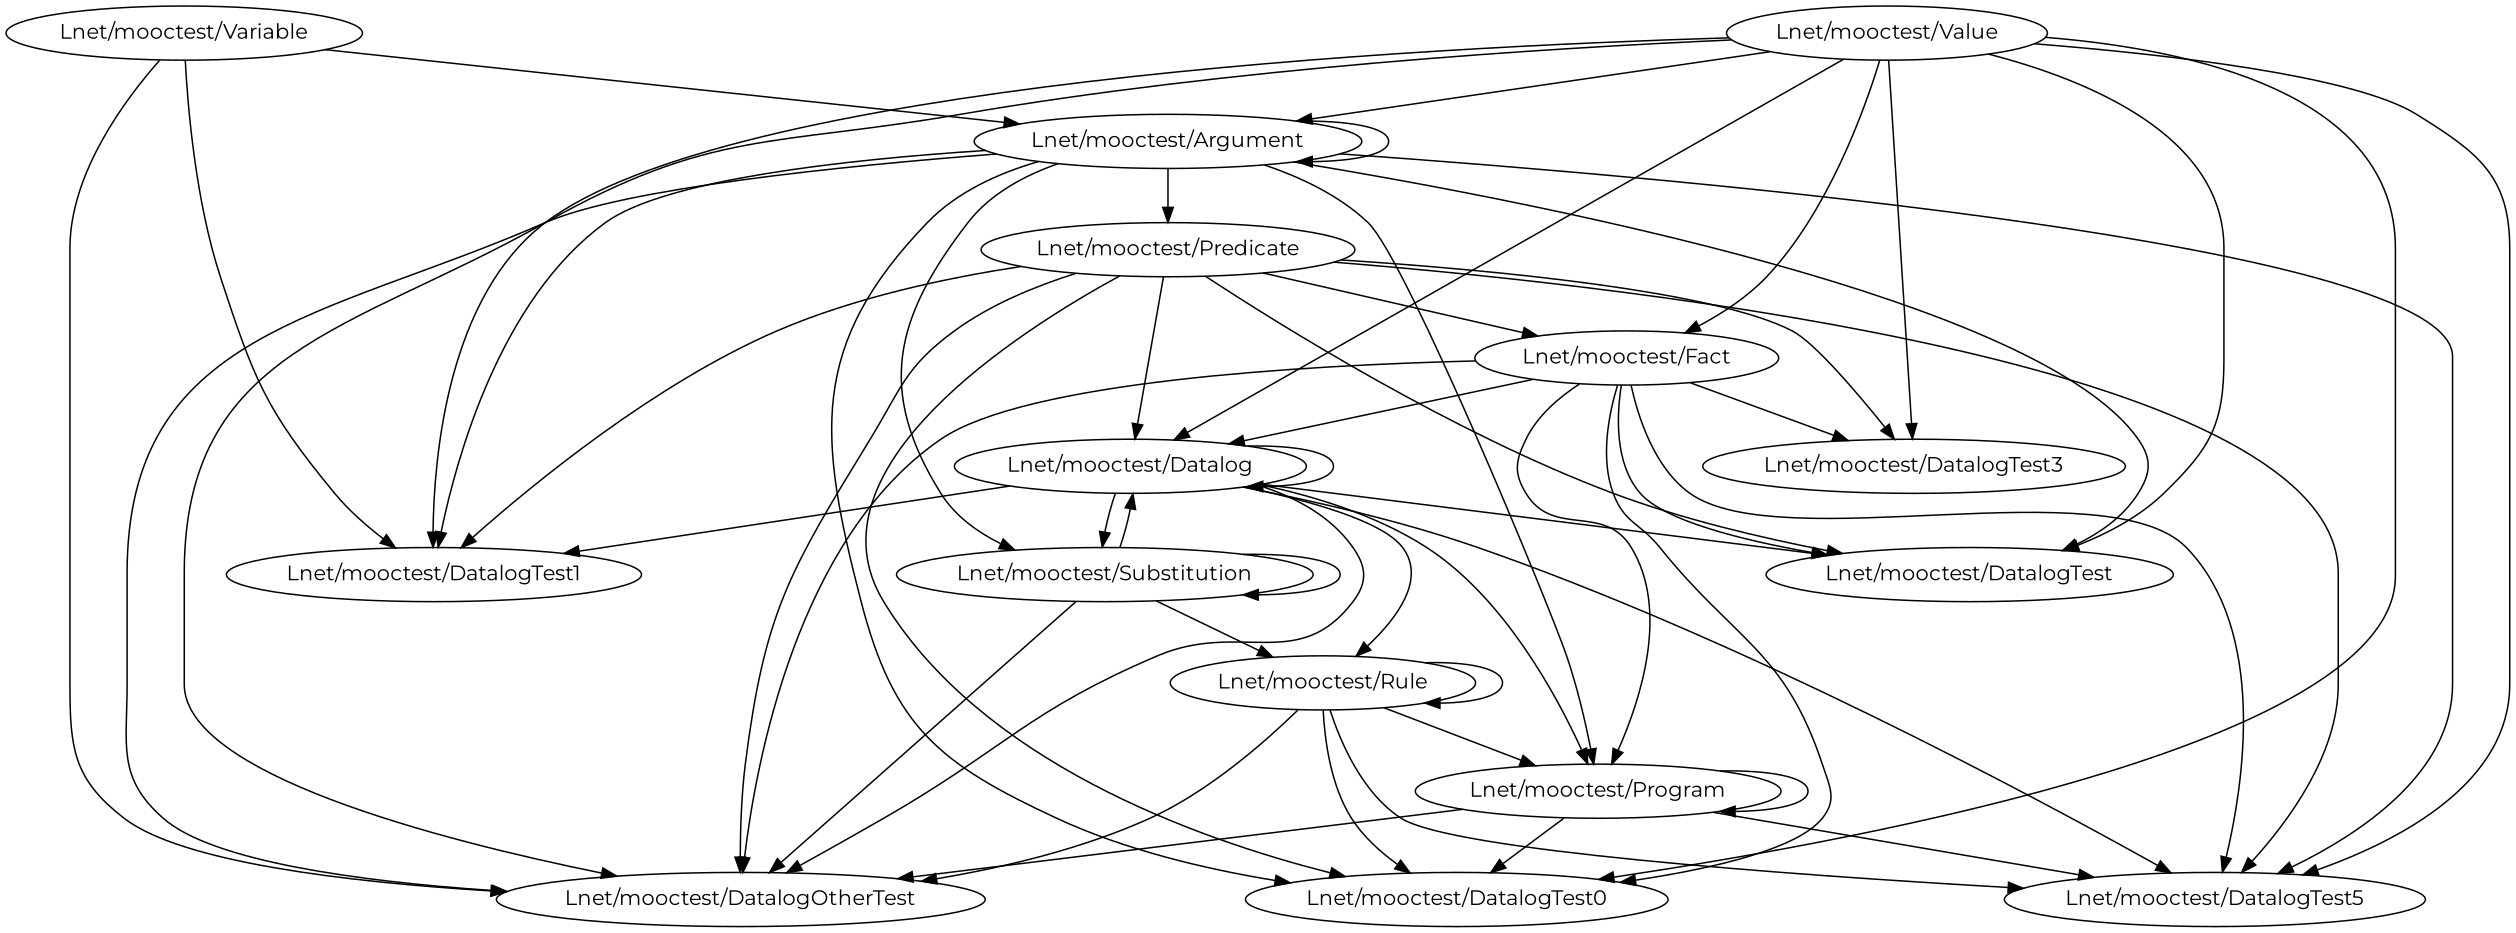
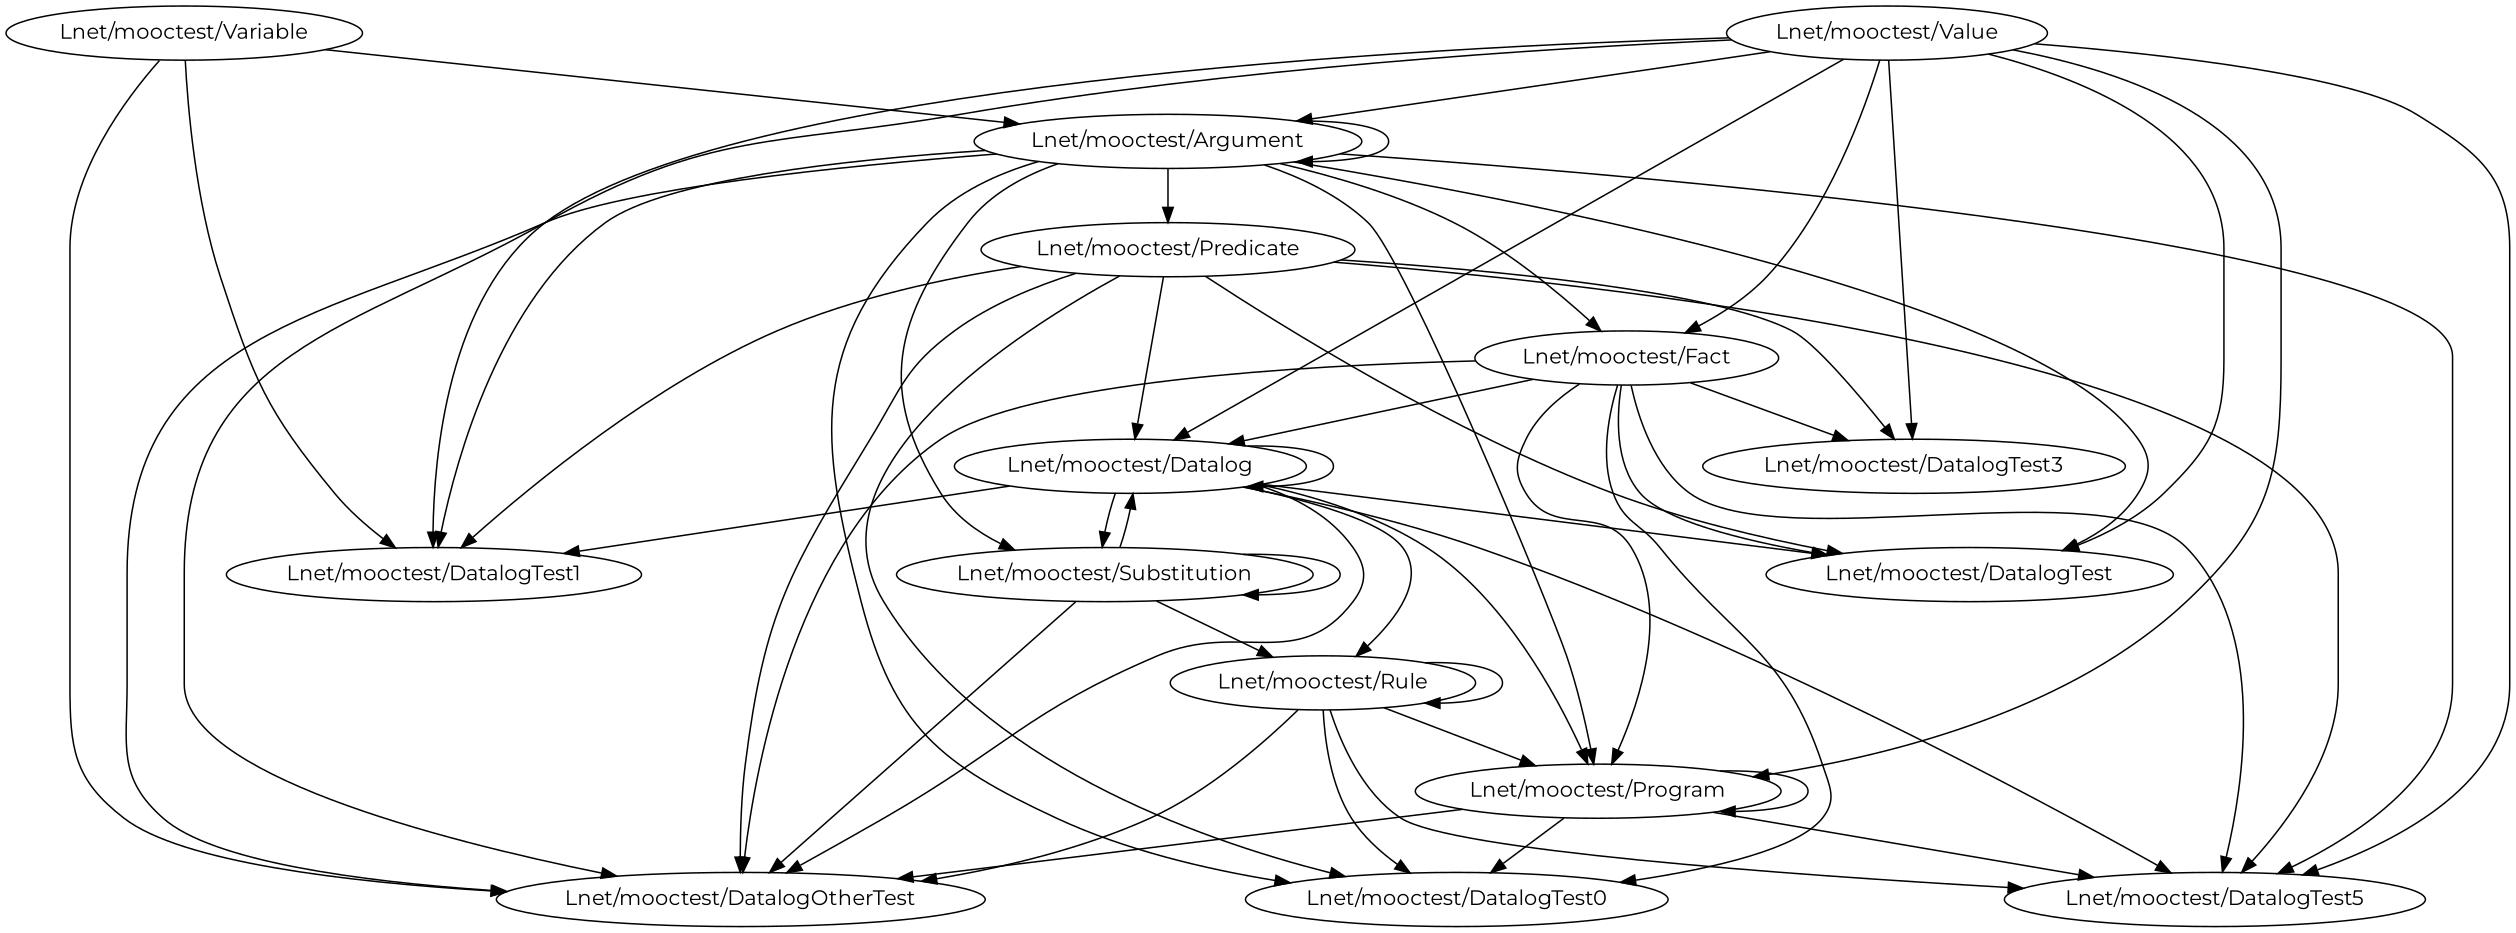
(1393, 303) -> (1447, 219)
(2378, 620) -> (2267, 487)
